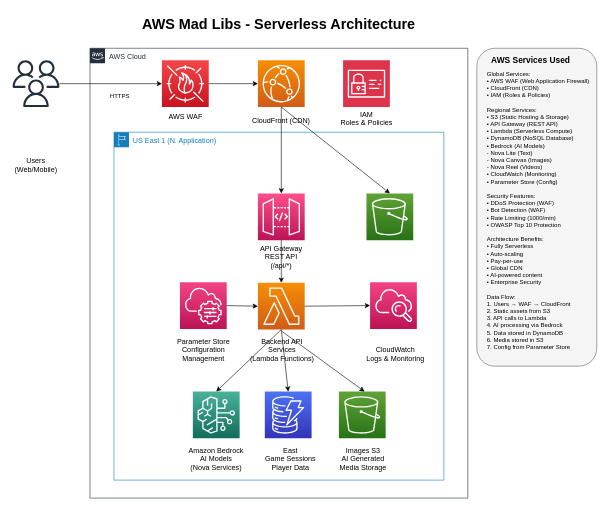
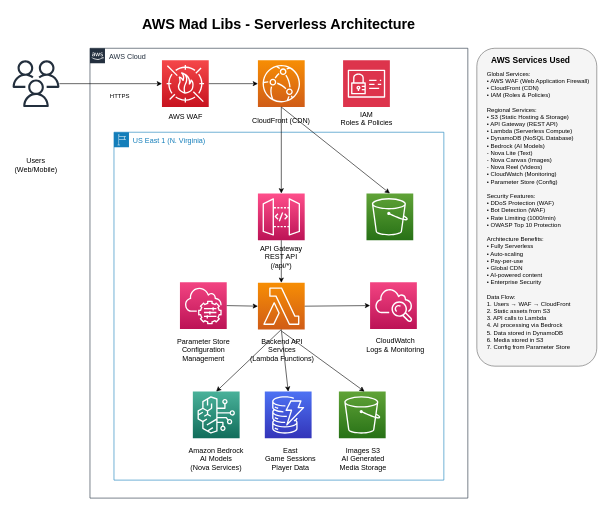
(178, 141) -> (172, 141)
(395, 354) -> (395, 345)
